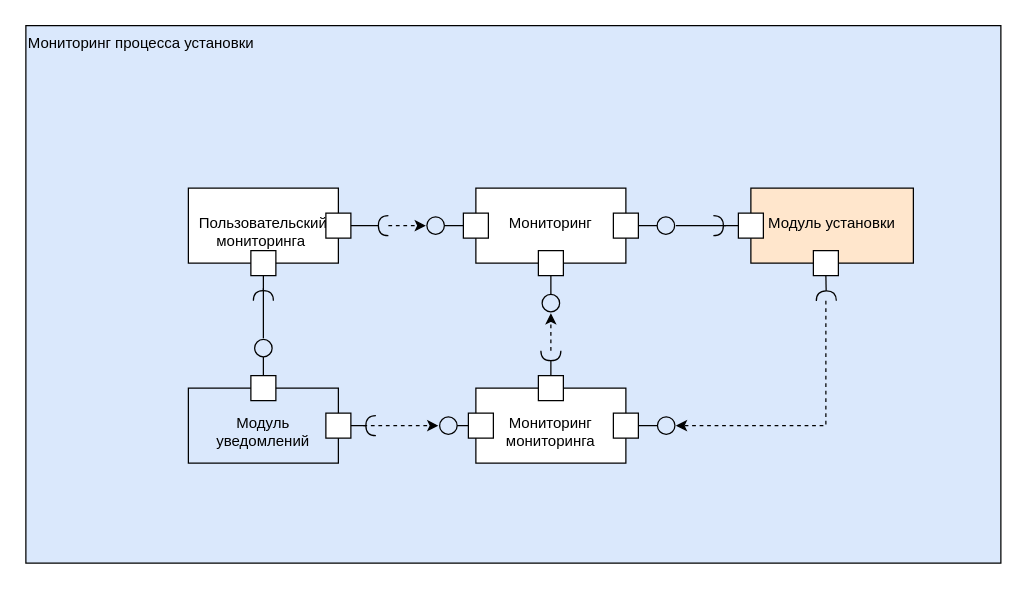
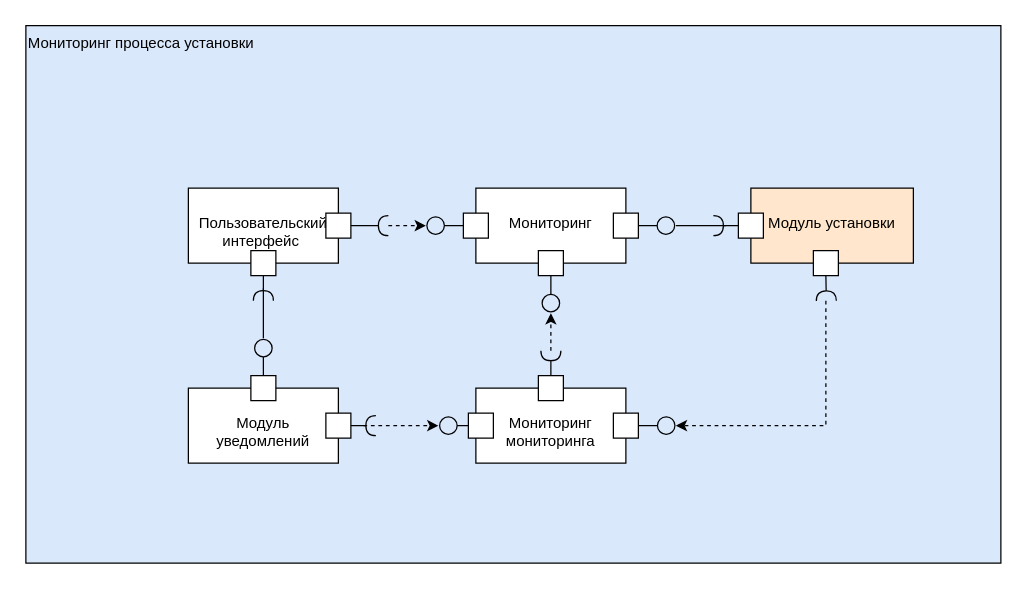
(263, 215) -> (263, 215)
(263, 426) -> (263, 426)
